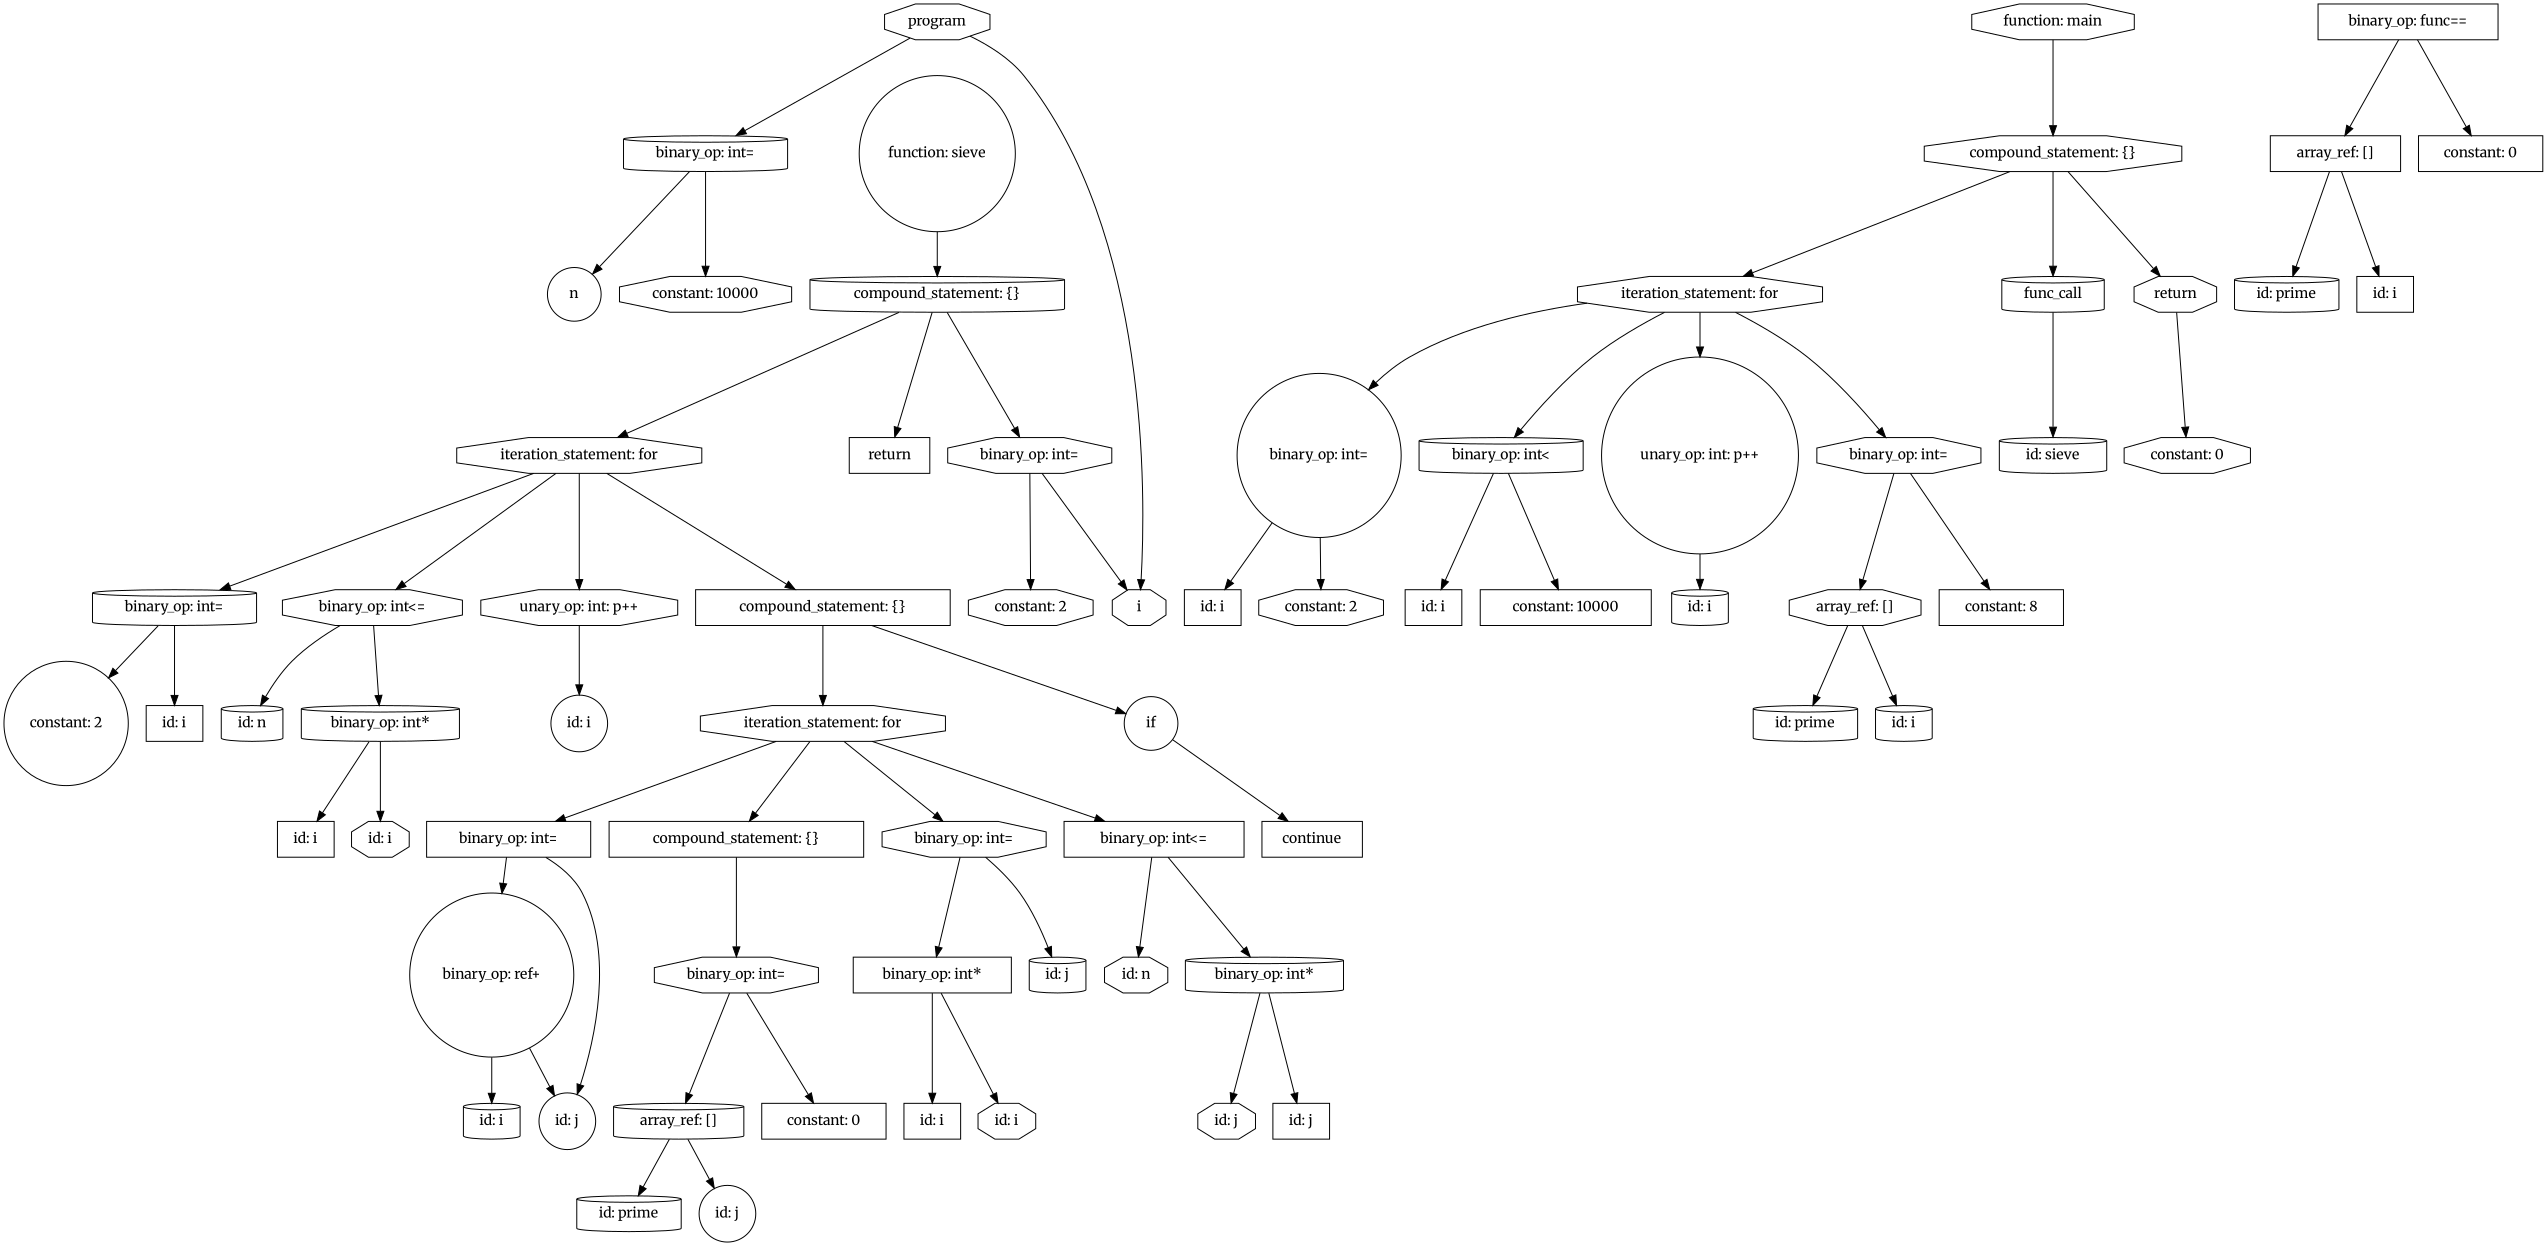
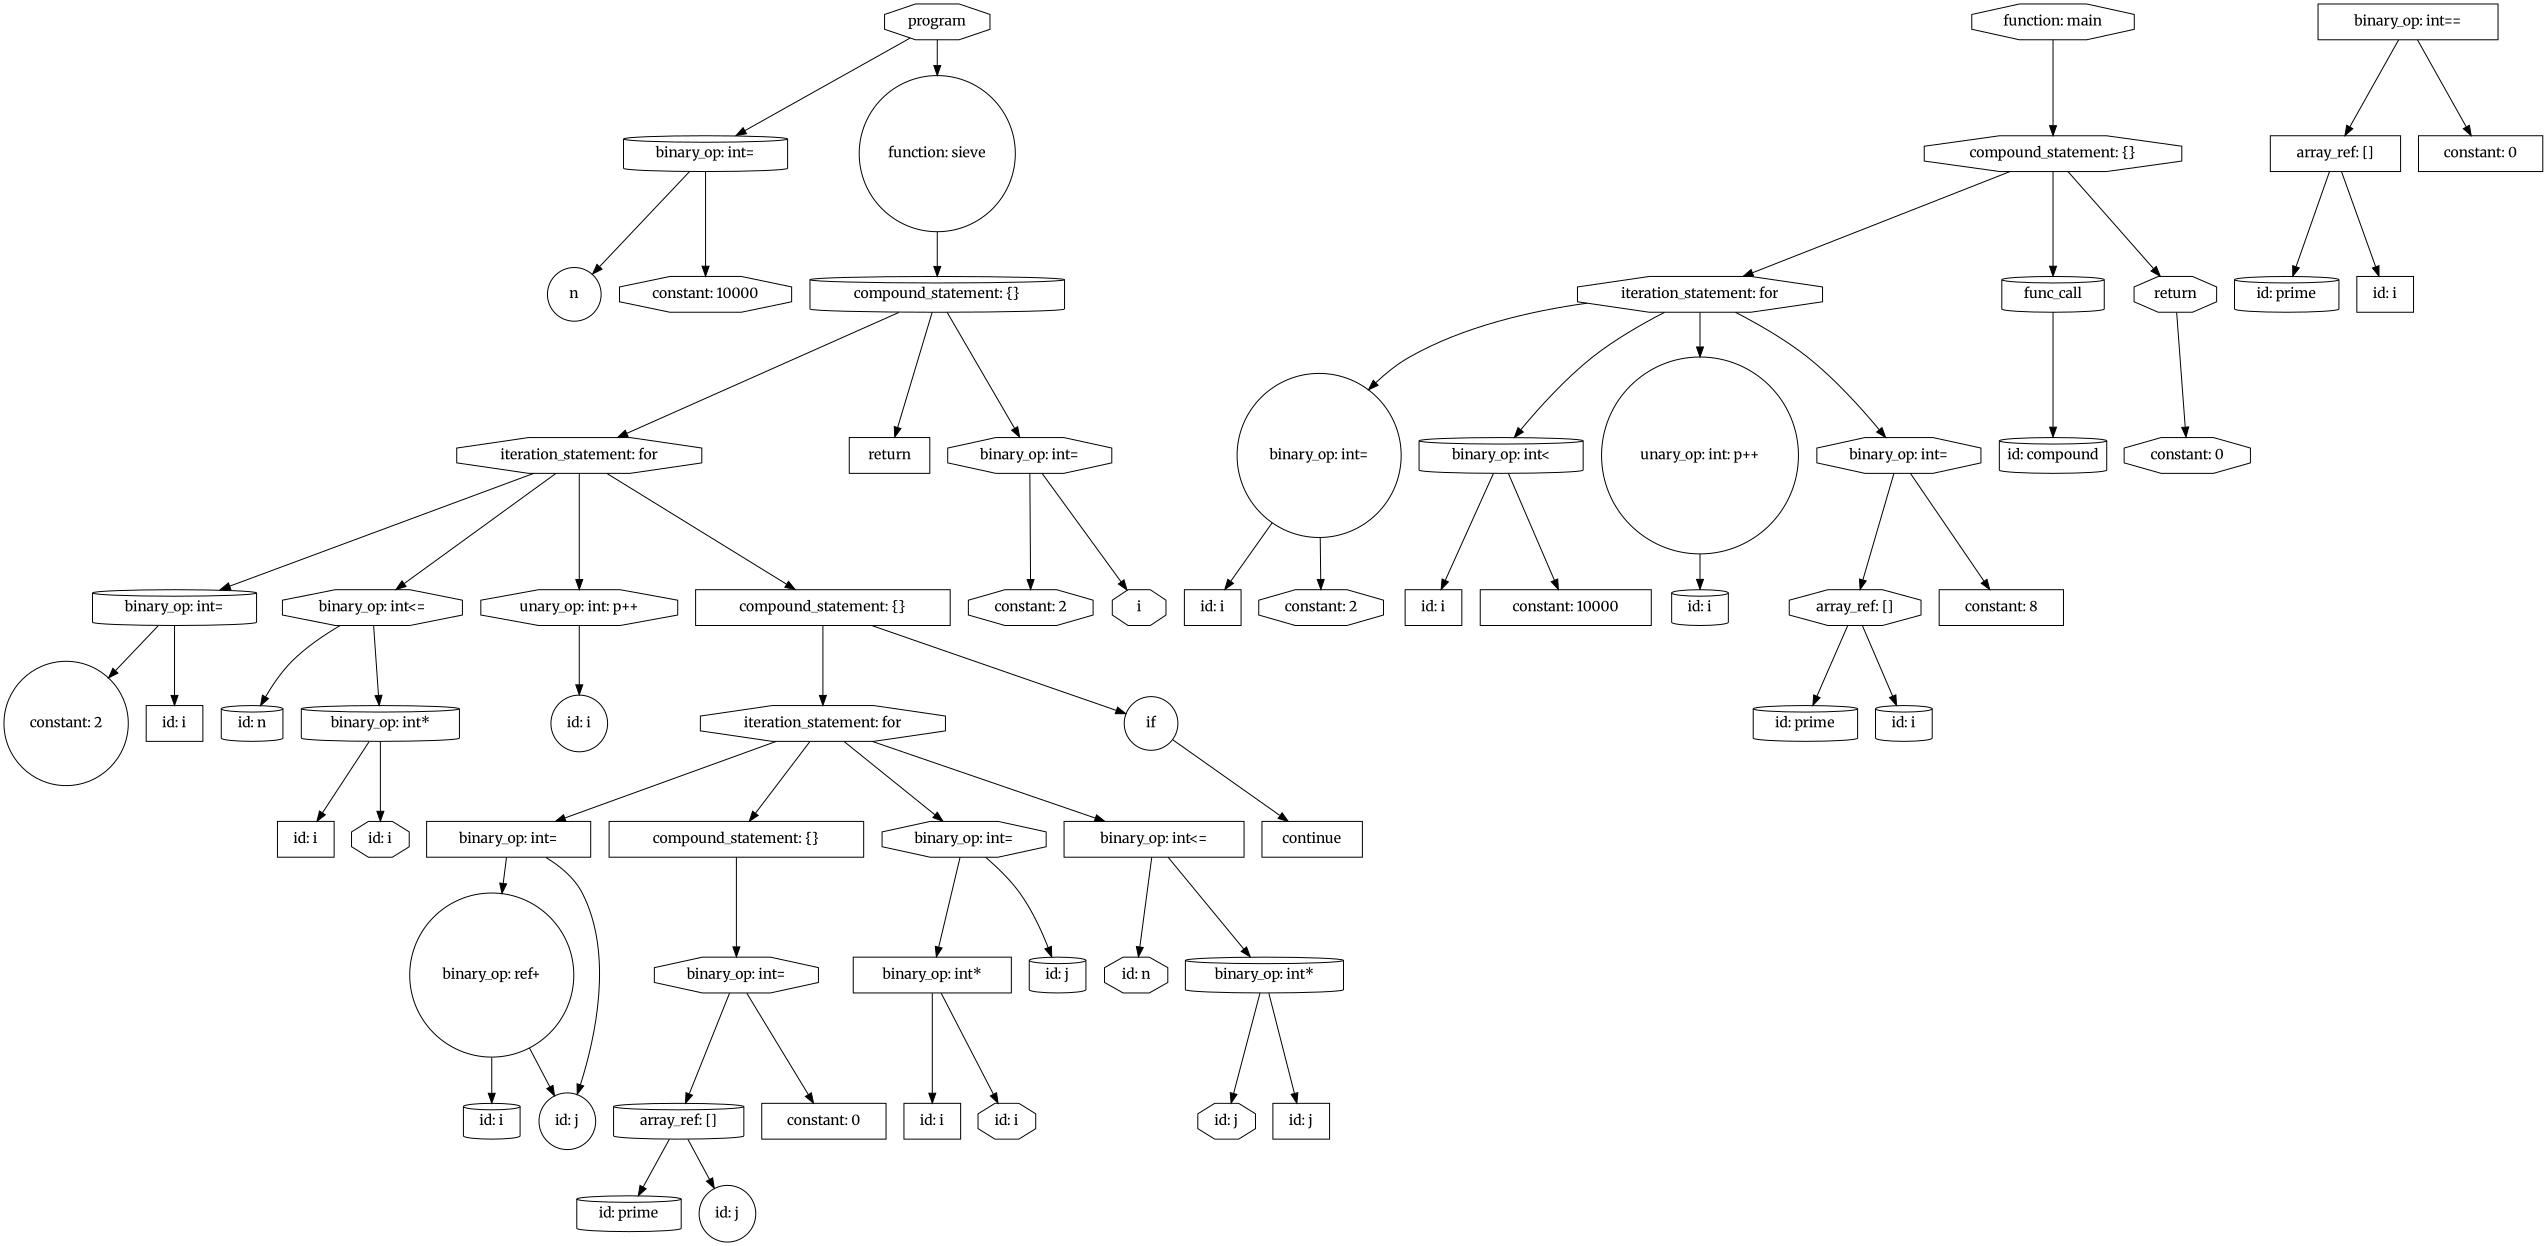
(2408, 22) -> (2408, 22)
(1118, 284) -> (937, 53)
(2053, 455) -> (2053, 455)
